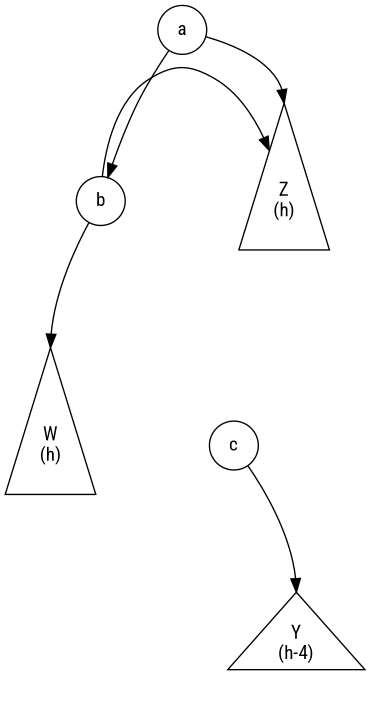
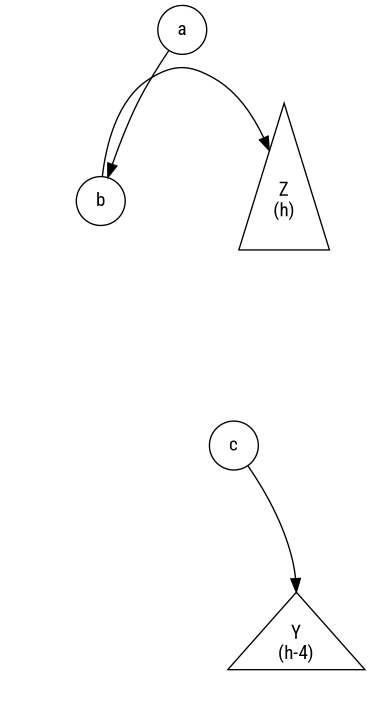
(250, 55) -> none
(51, 446) -> none
